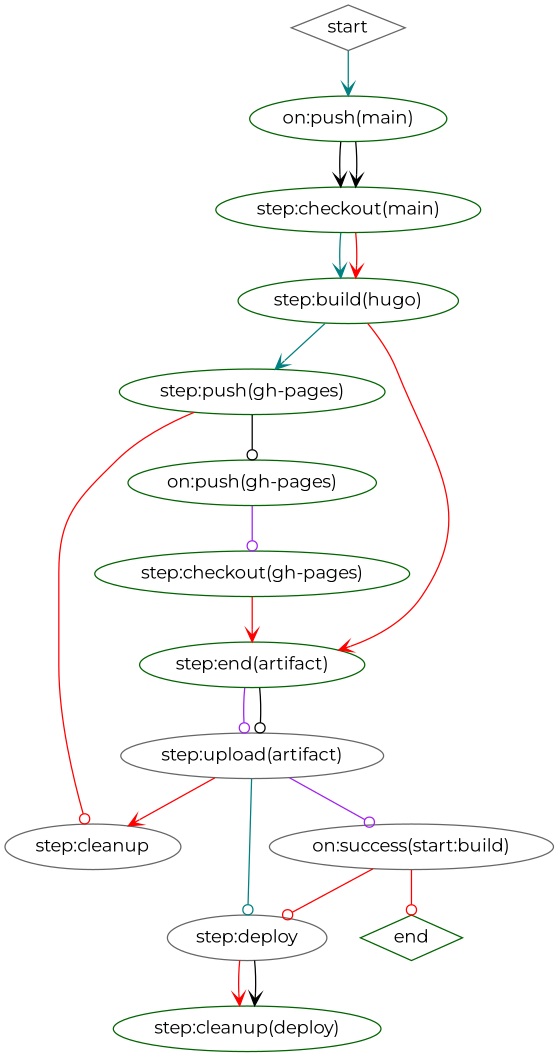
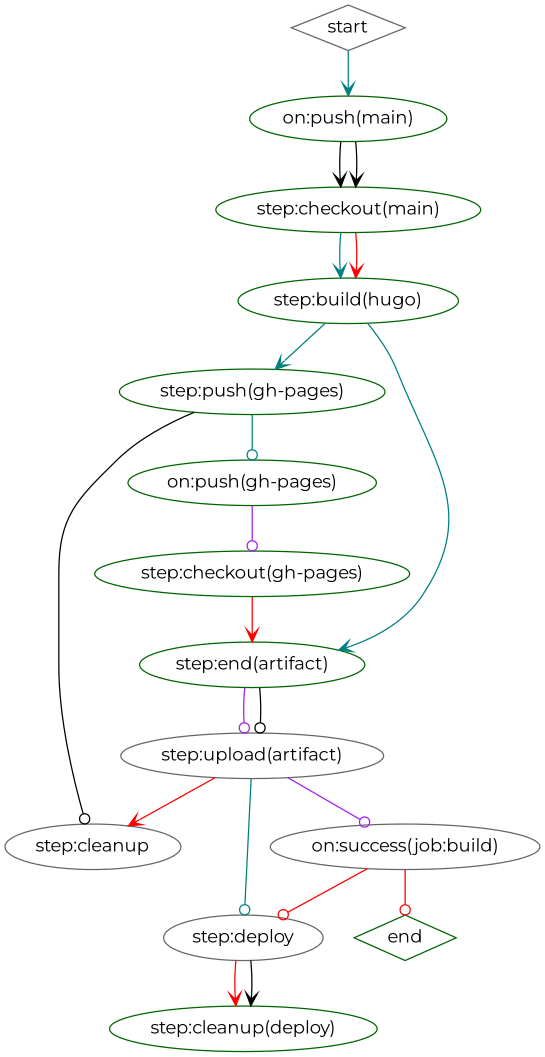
(252, 432) -> (252, 432)
(446, 498) -> (446, 498)
(59, 583) -> (59, 583)
(411, 847) -> (405, 847)
